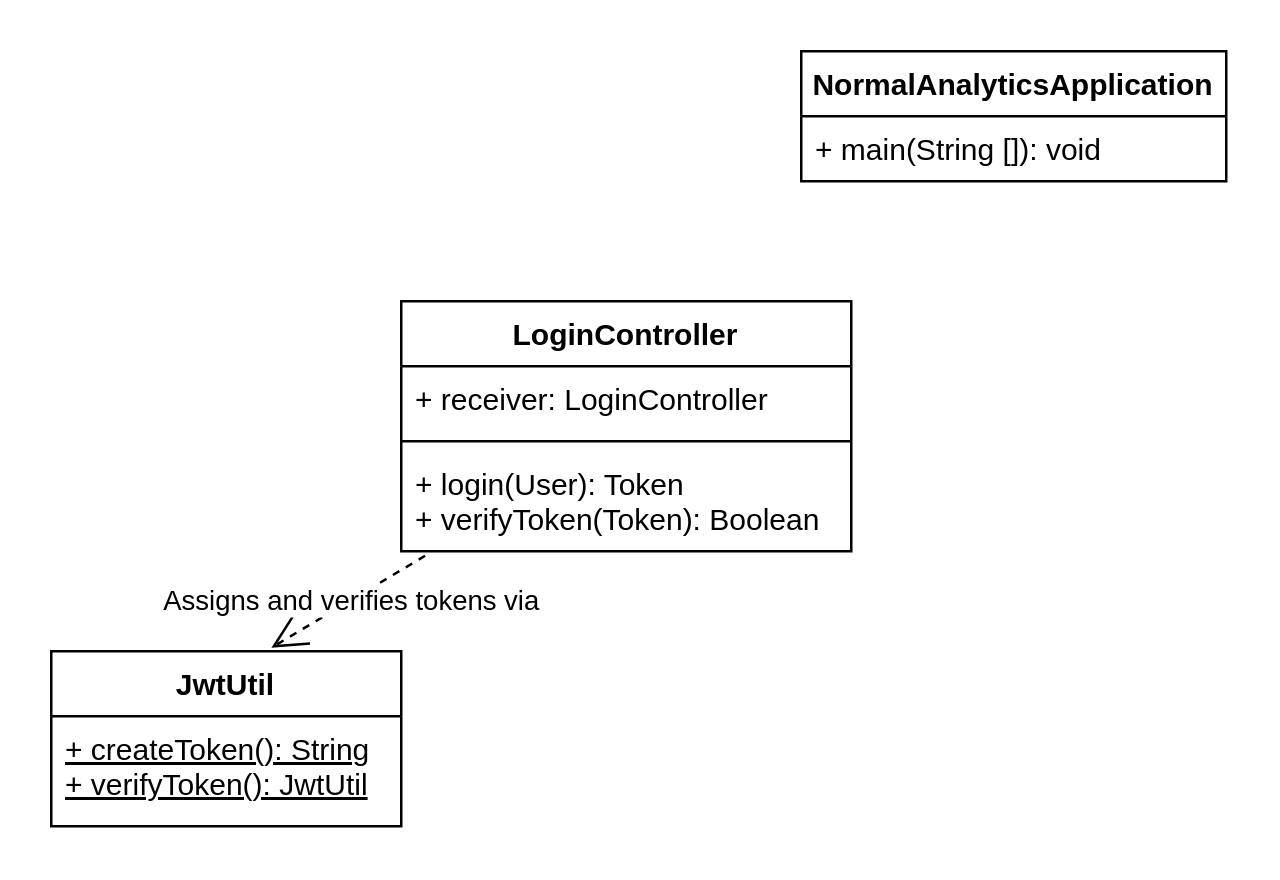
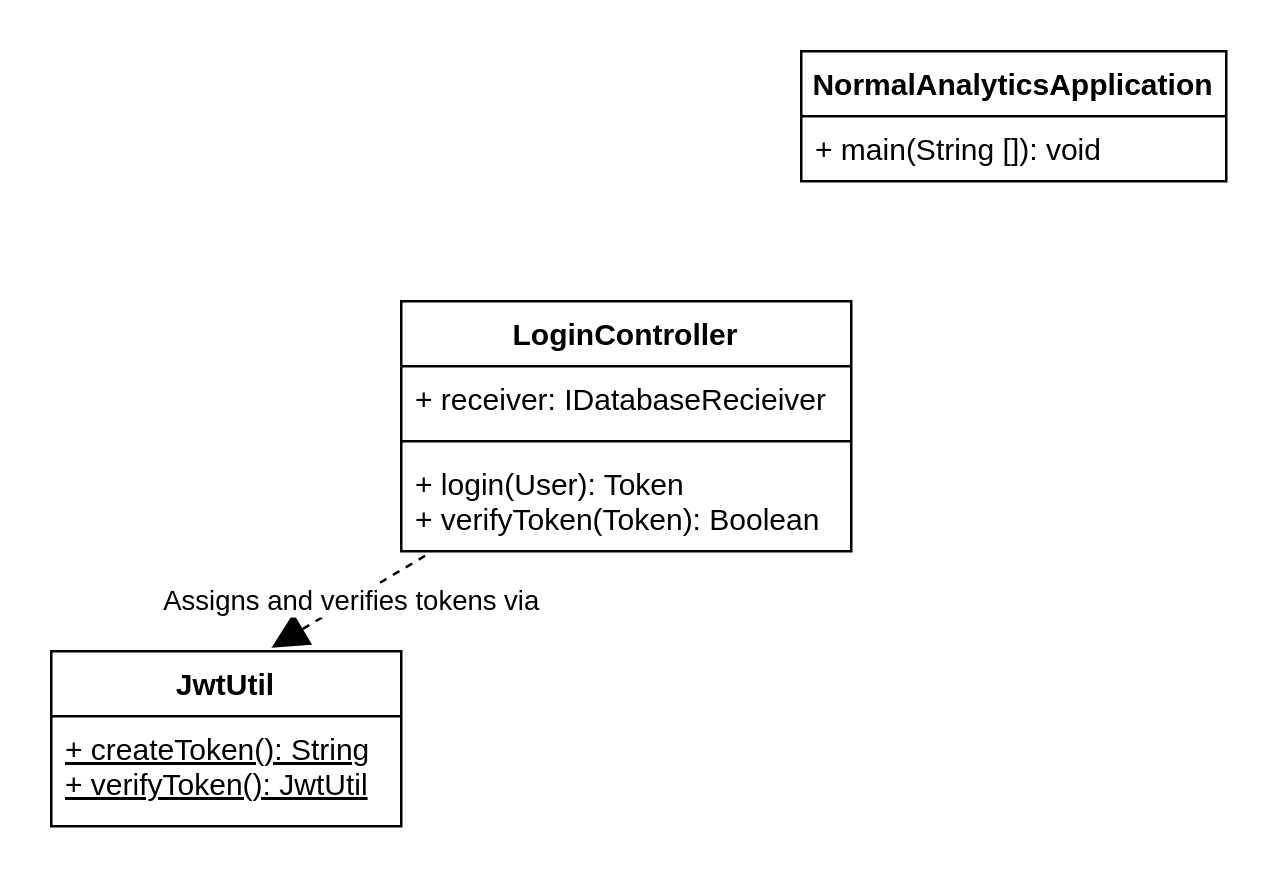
(615, 400) -> (644, 400)
(292, 636) -> (303, 629)
